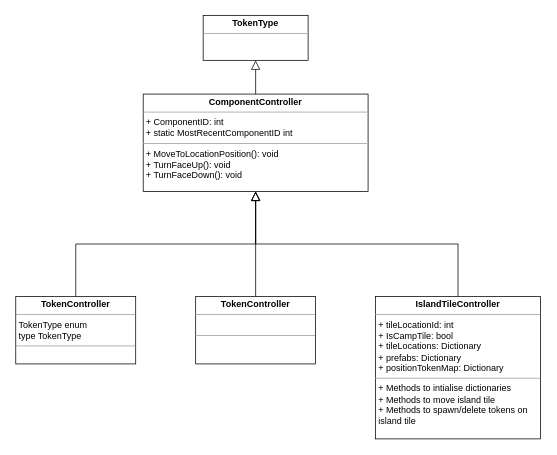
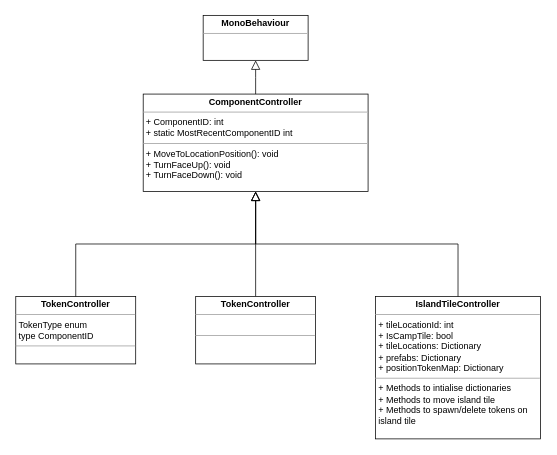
(226, 21) -> (234, 21)
(51, 313) -> (55, 313)
